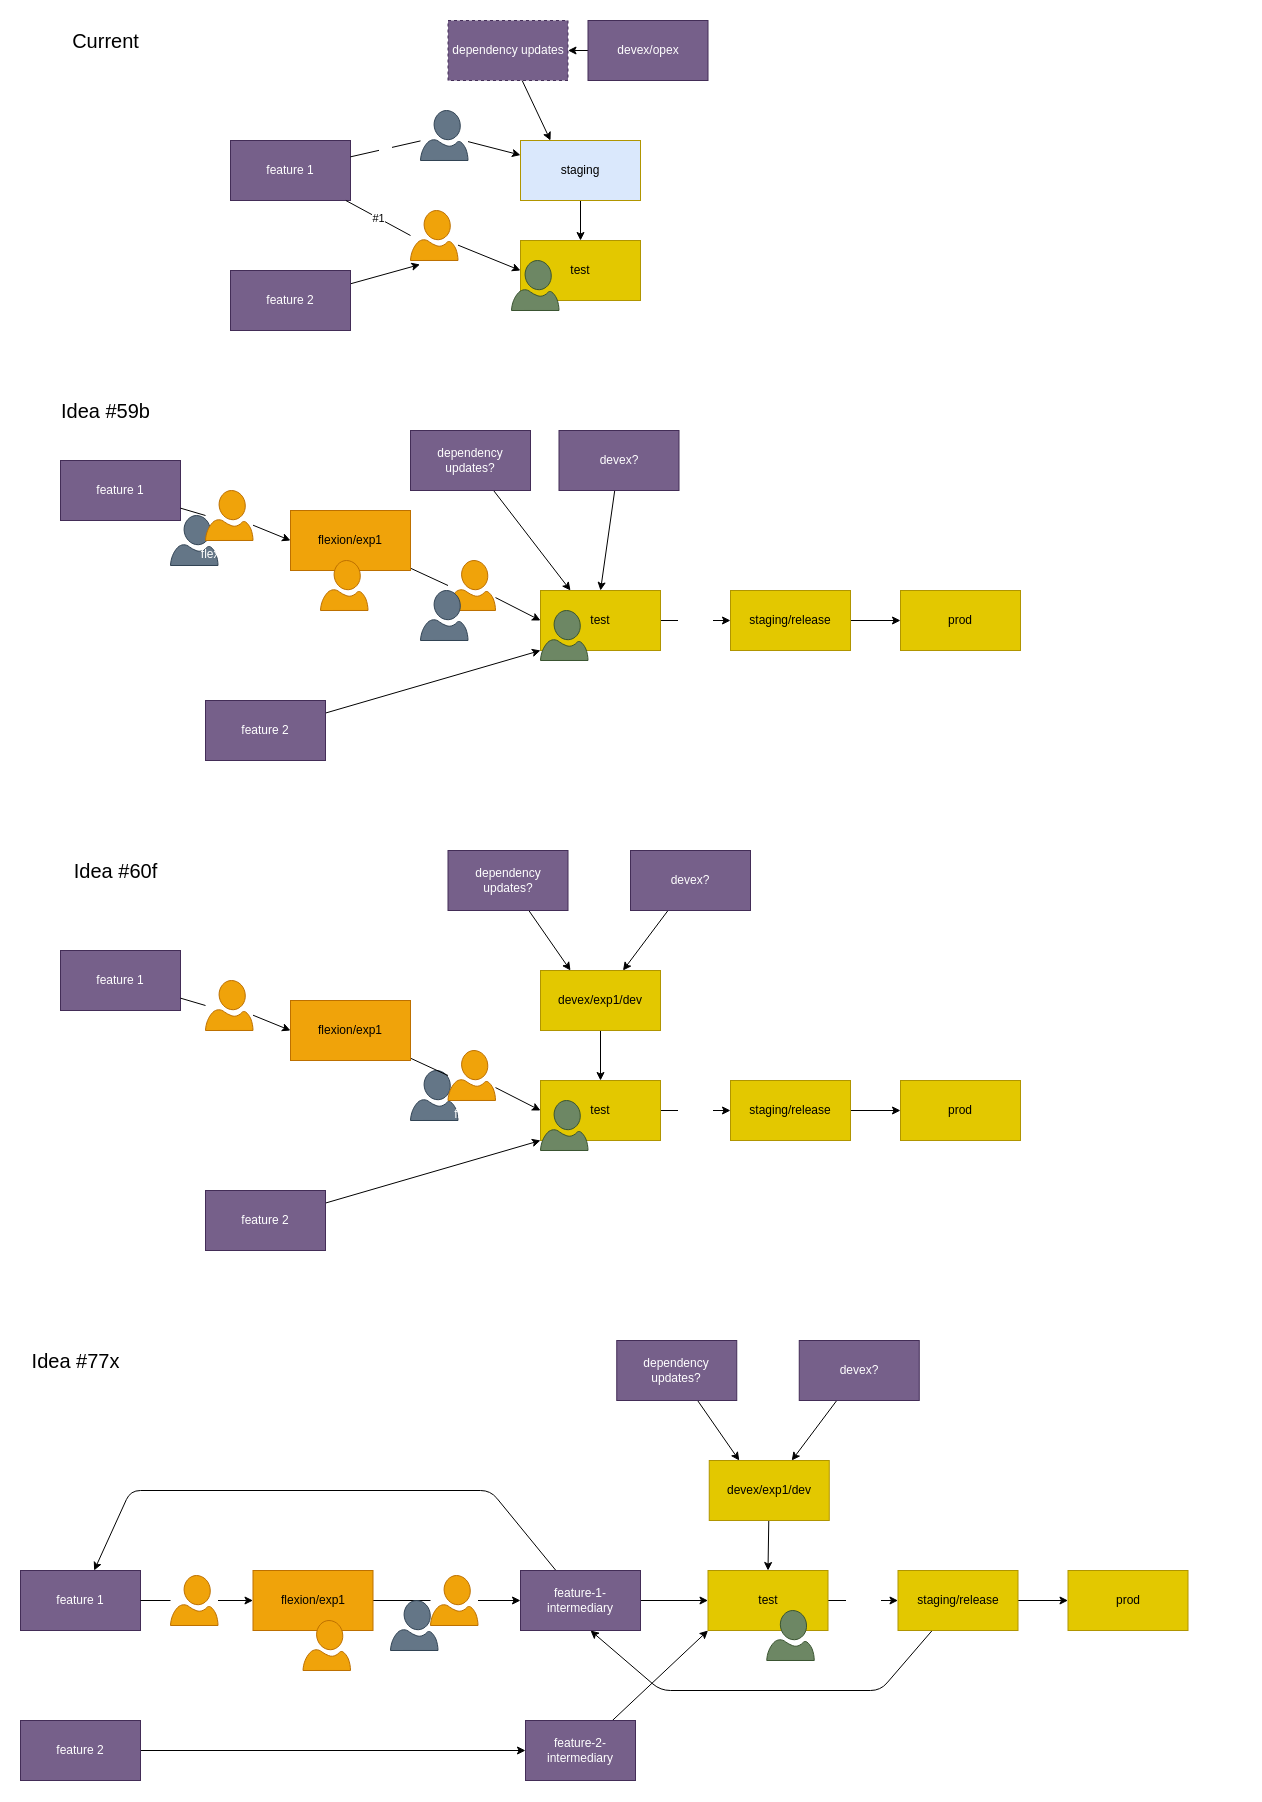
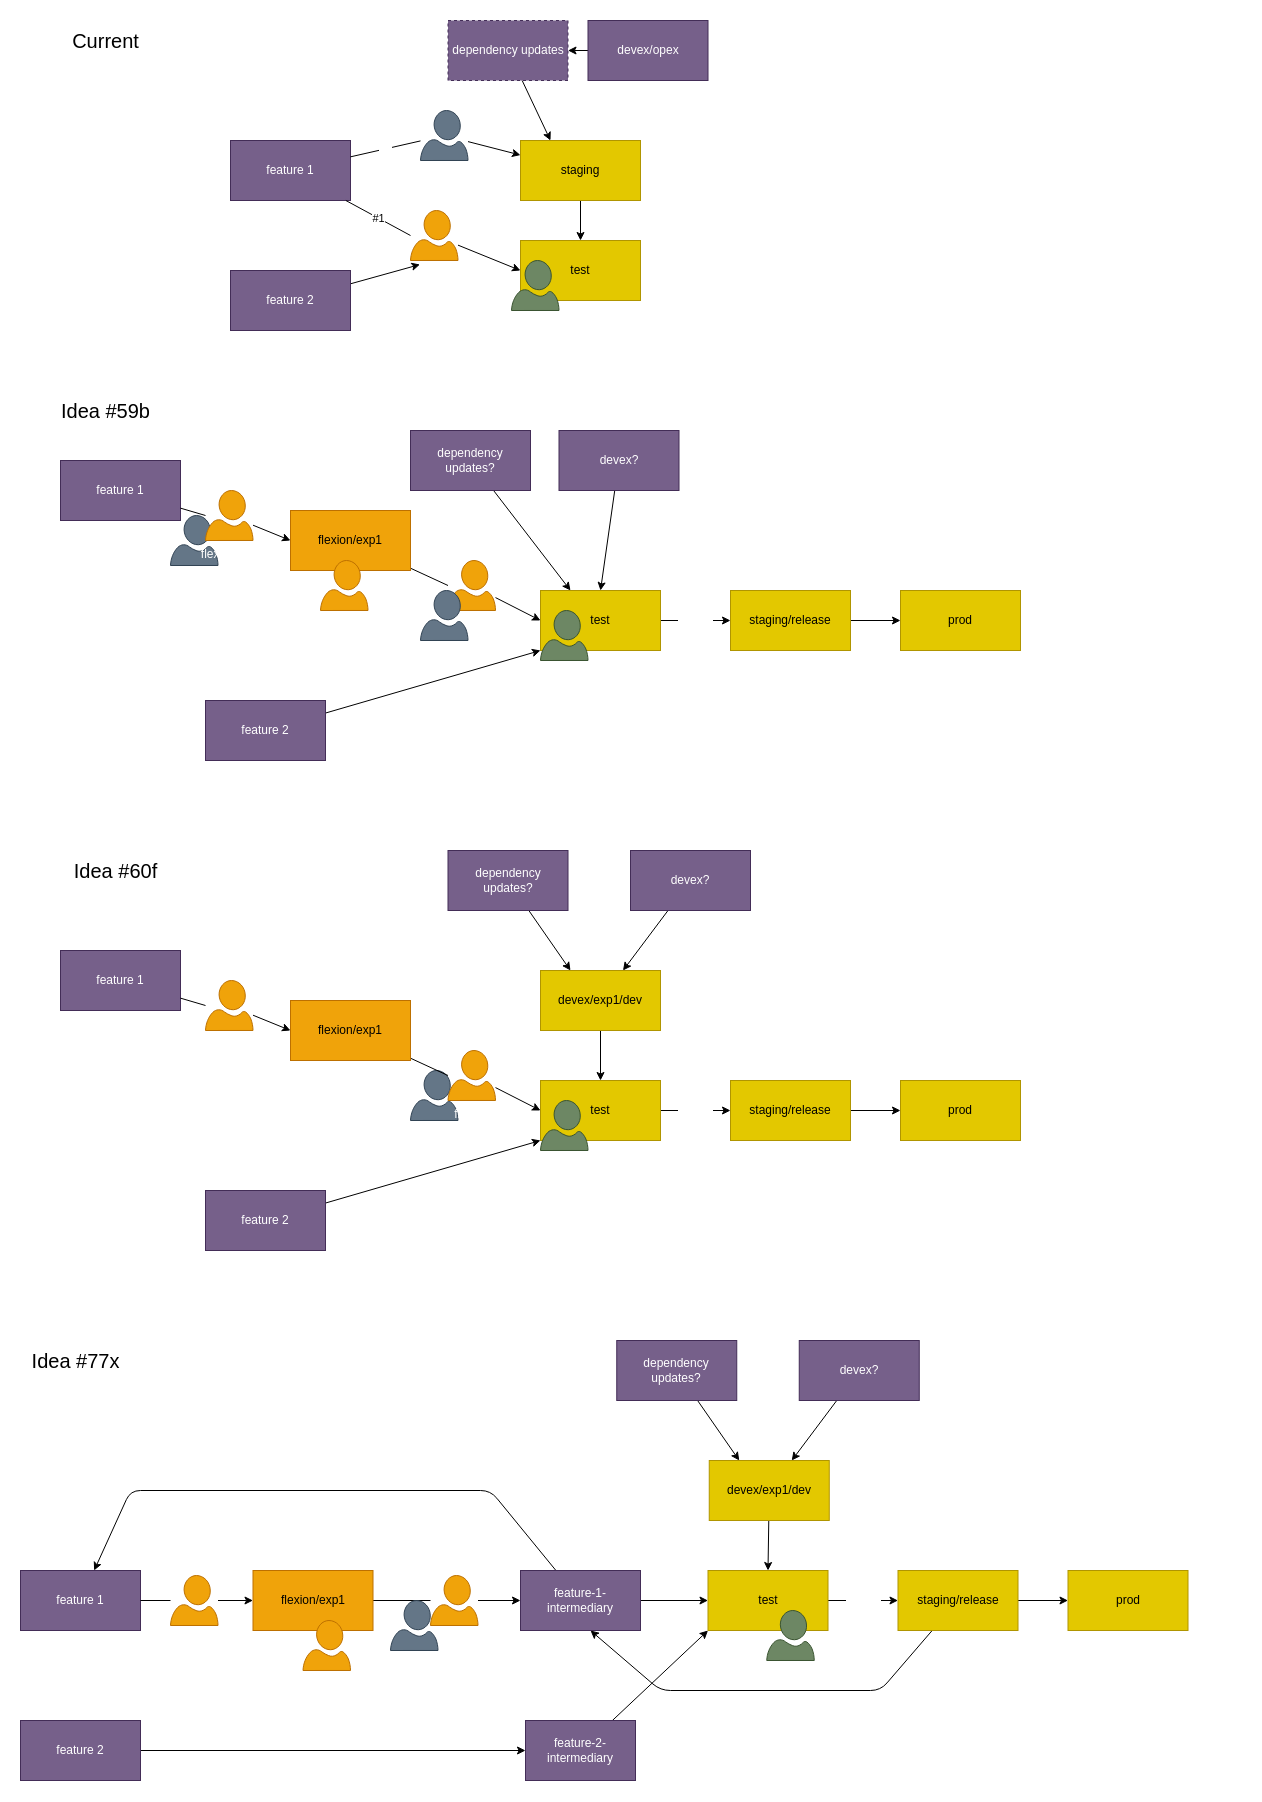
(581, 171) -> (581, 171)
